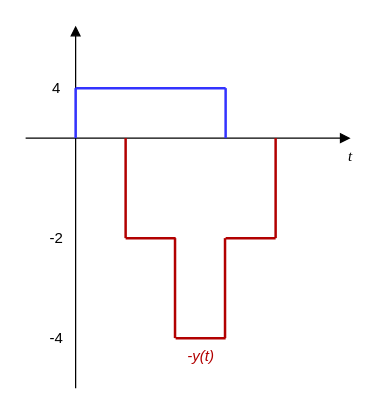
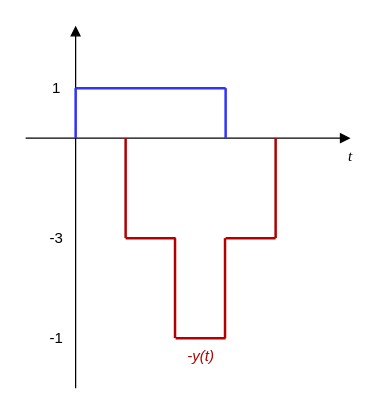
(57, 88) -> (57, 88)
(57, 238) -> (57, 238)
(57, 338) -> (57, 338)
